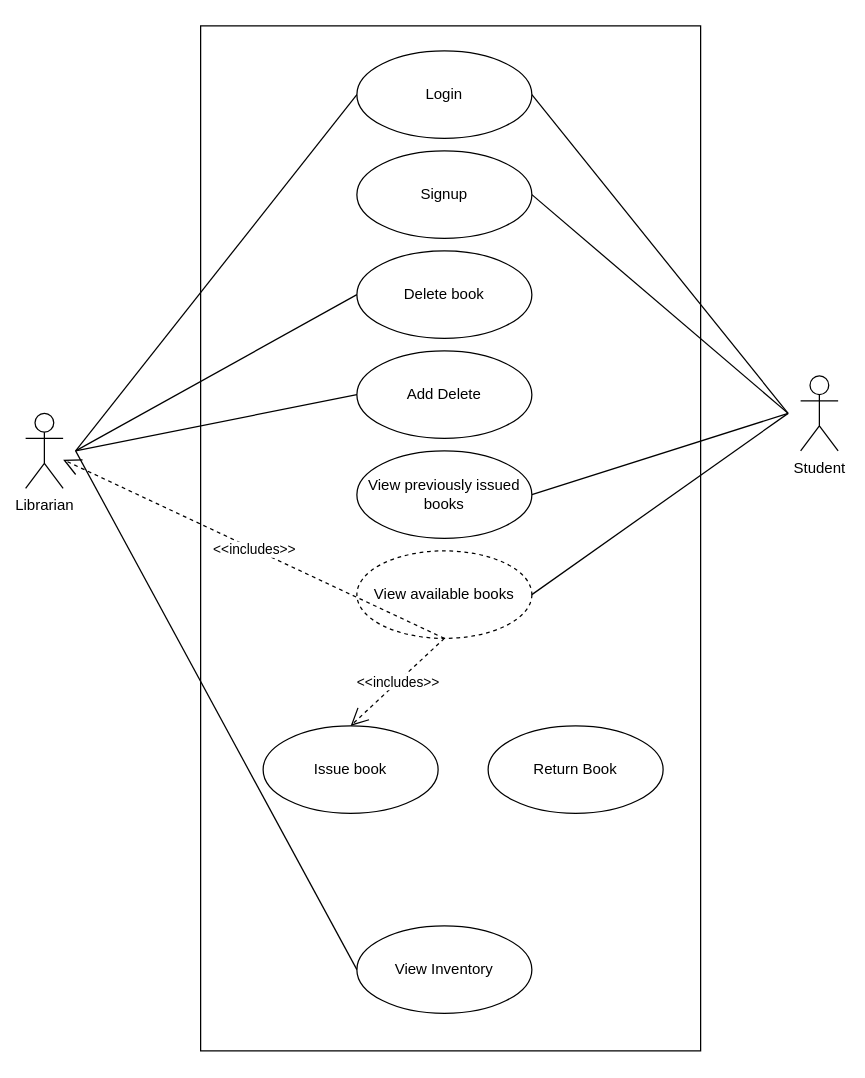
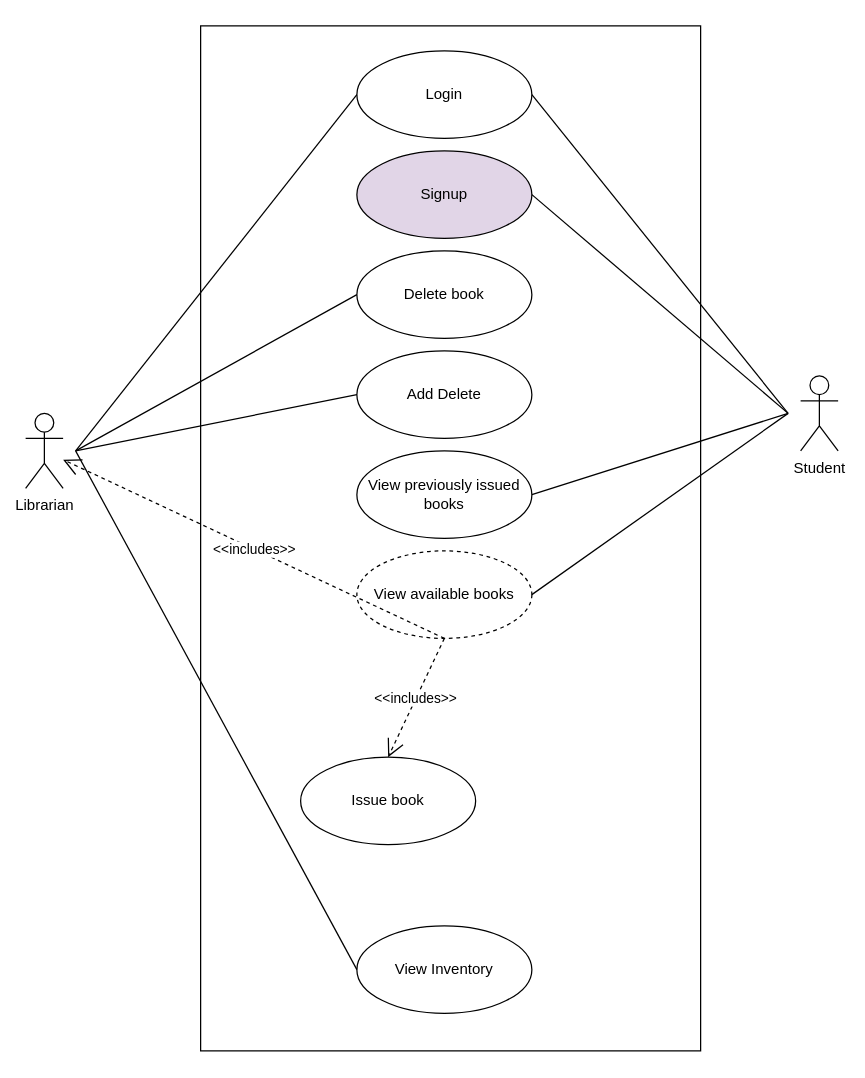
(444, 194) -> (444, 194)
(351, 769) -> (388, 801)
(576, 769) -> none
